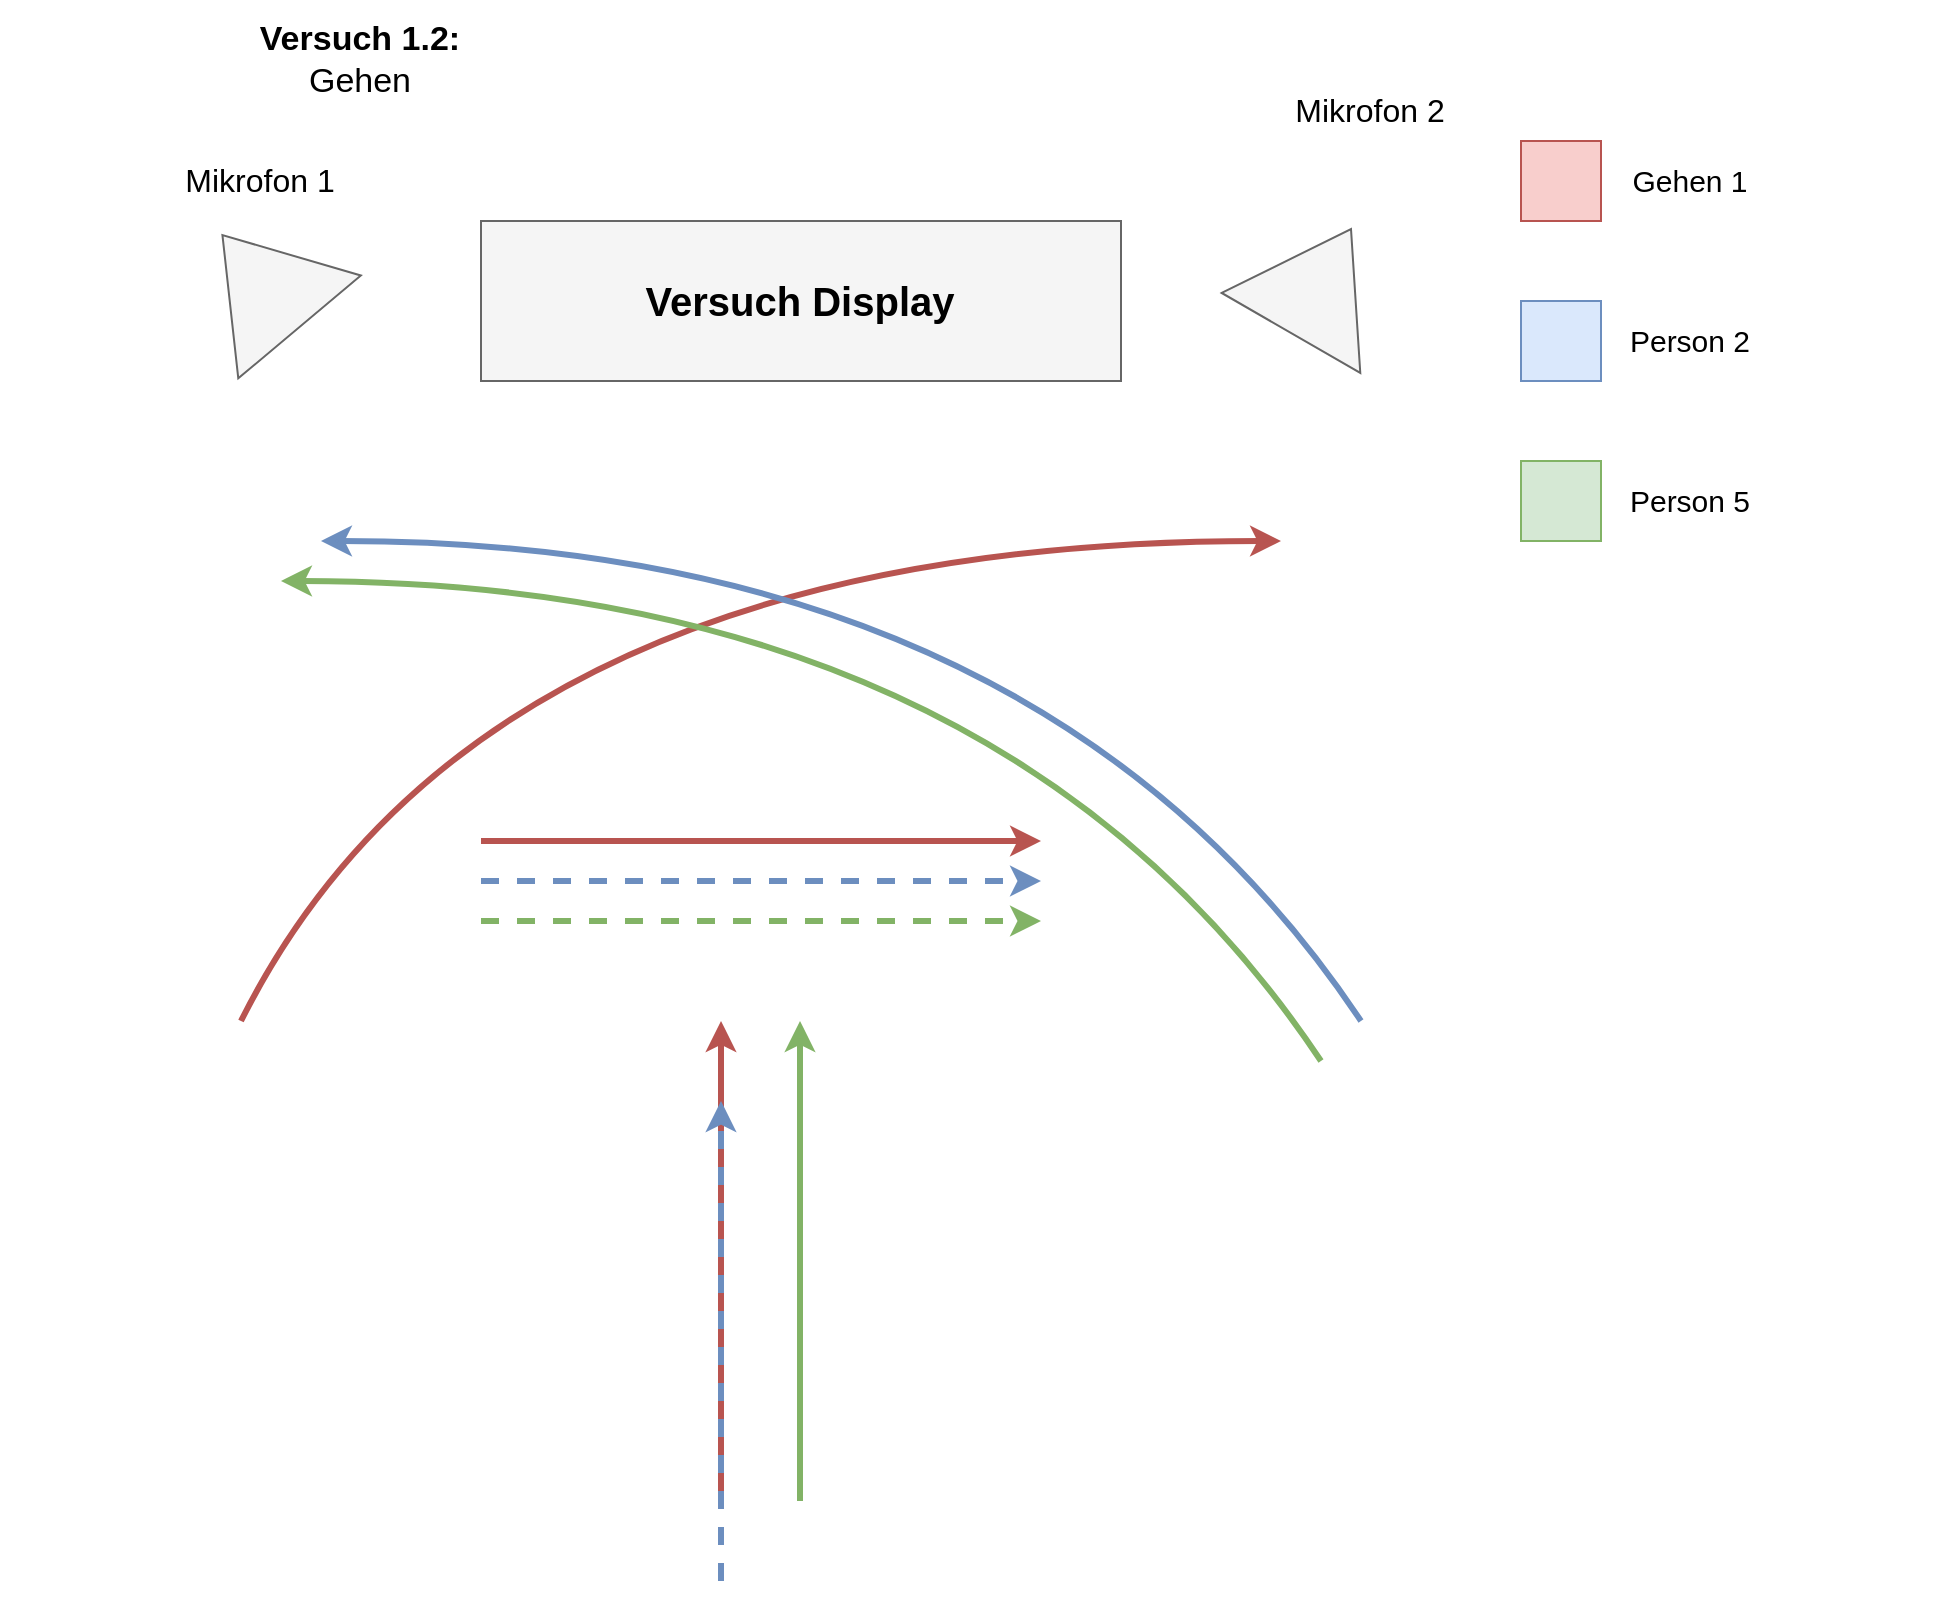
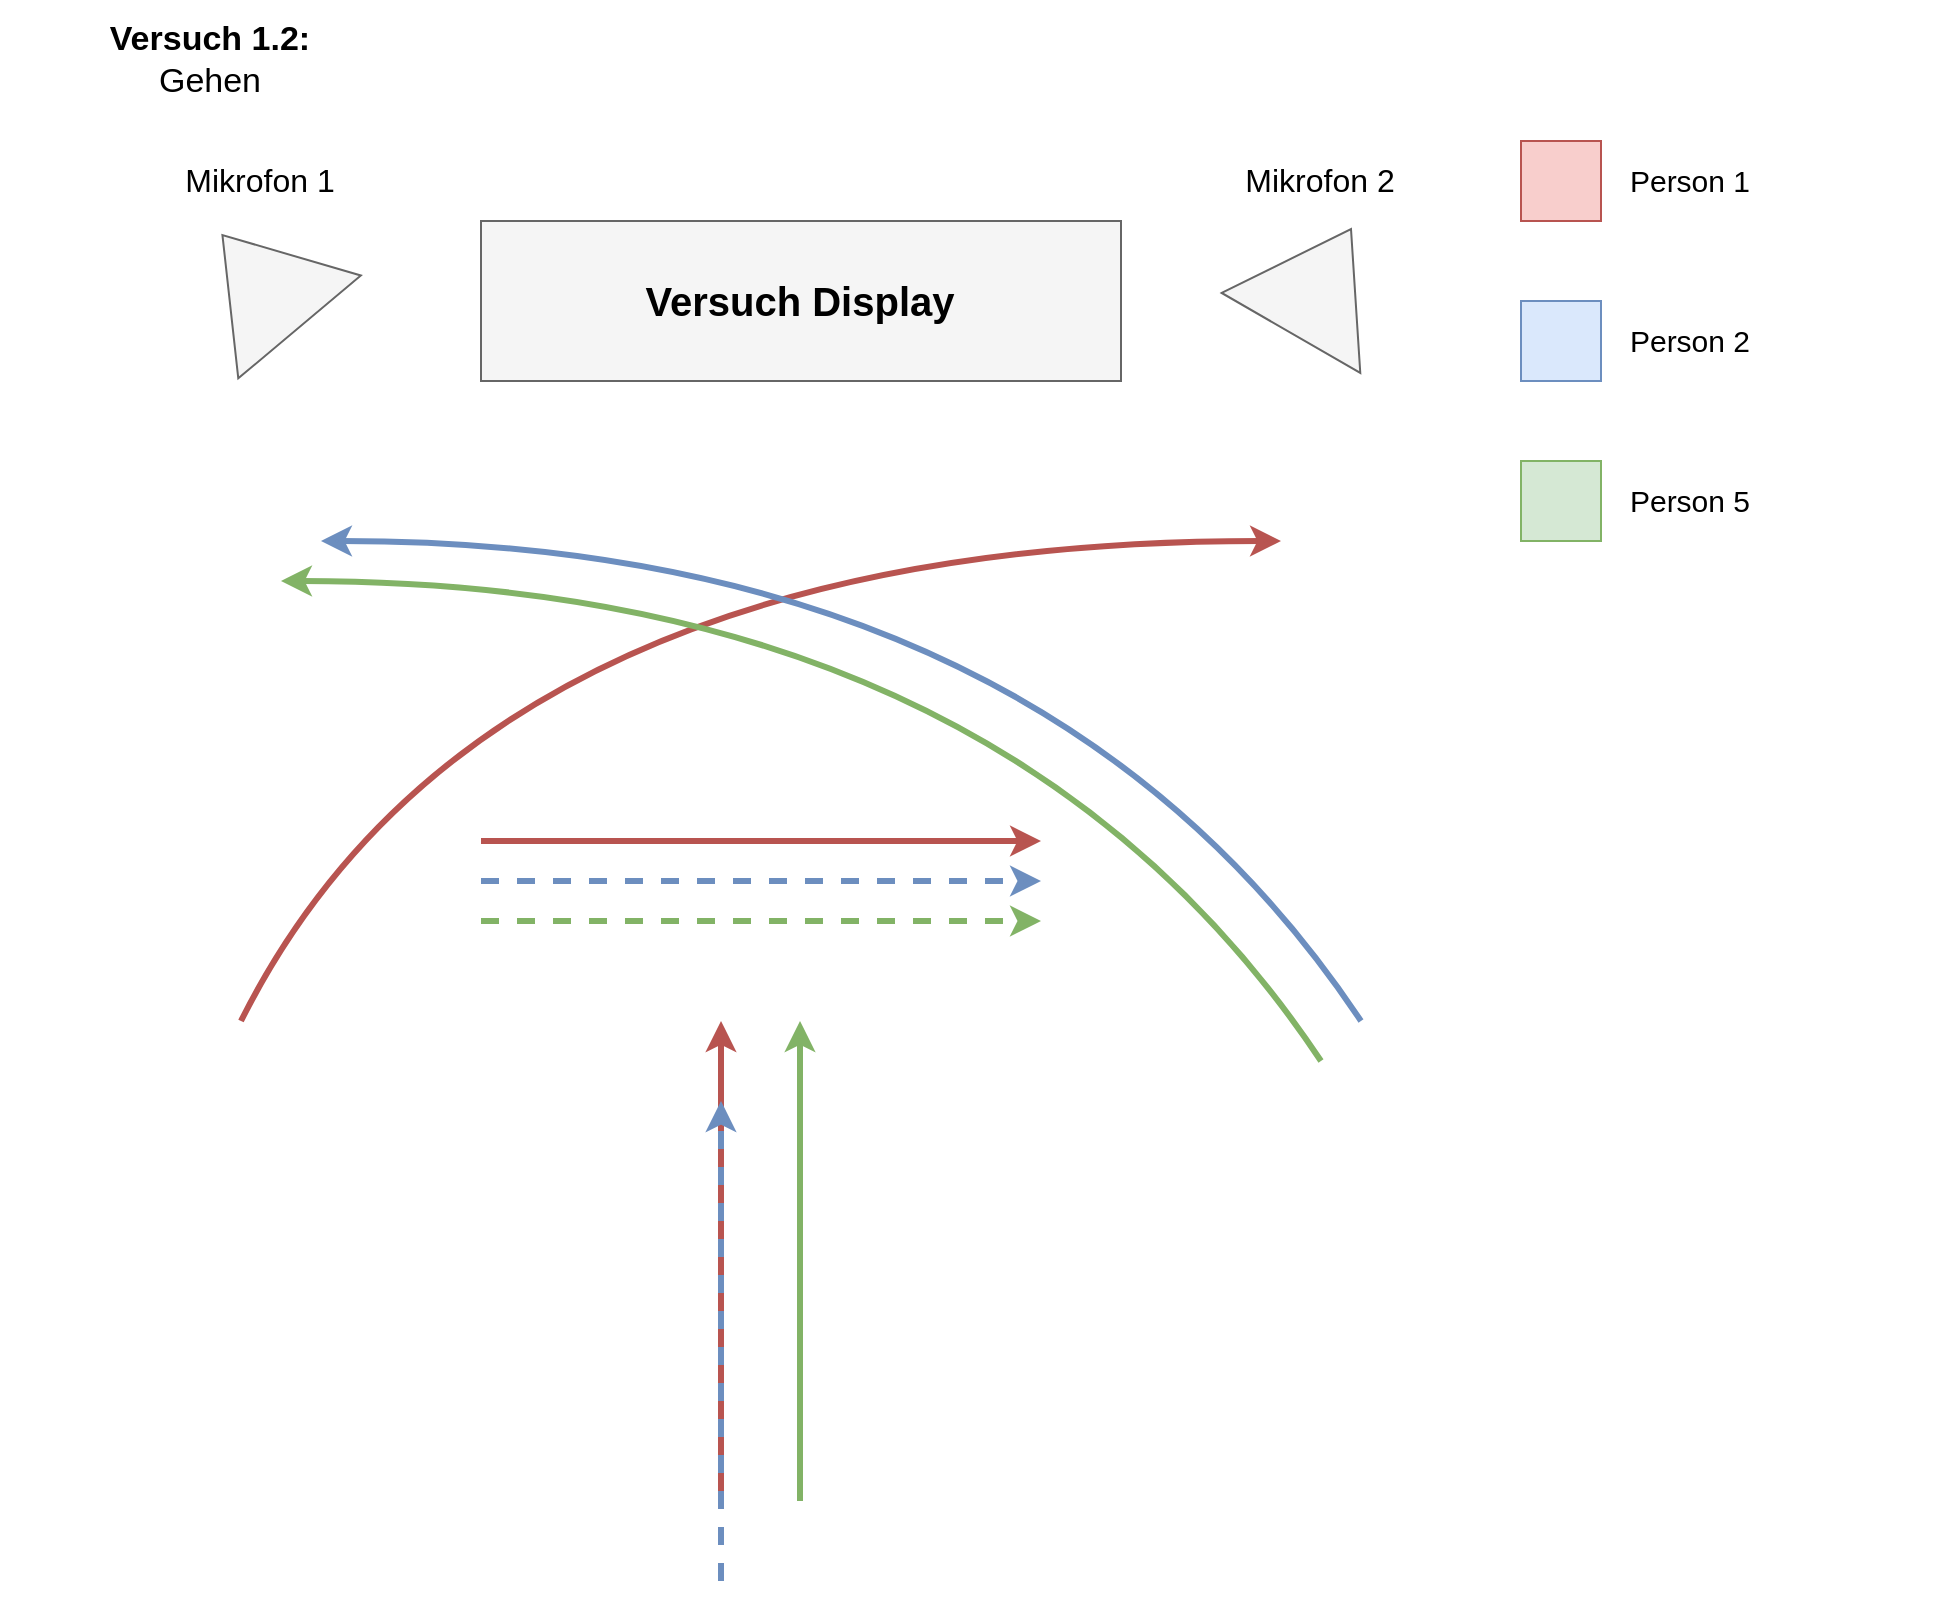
(361, 61) -> (211, 61)
(1371, 111) -> (1321, 181)
(1691, 181) -> (1691, 181)
